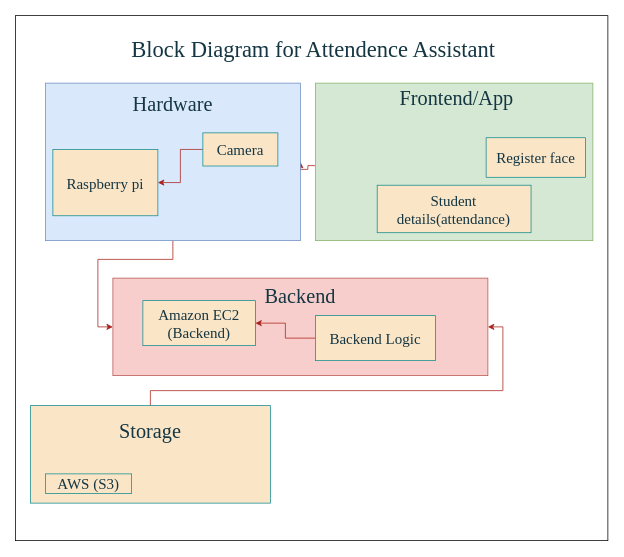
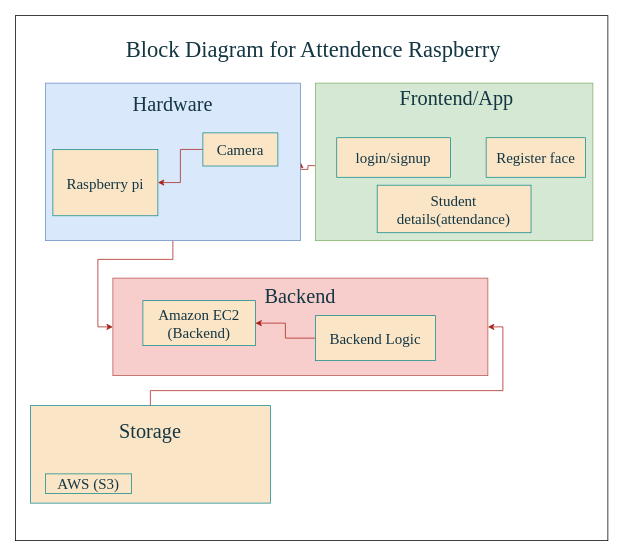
(314, 49) -> (314, 49)
none -> (394, 157)
